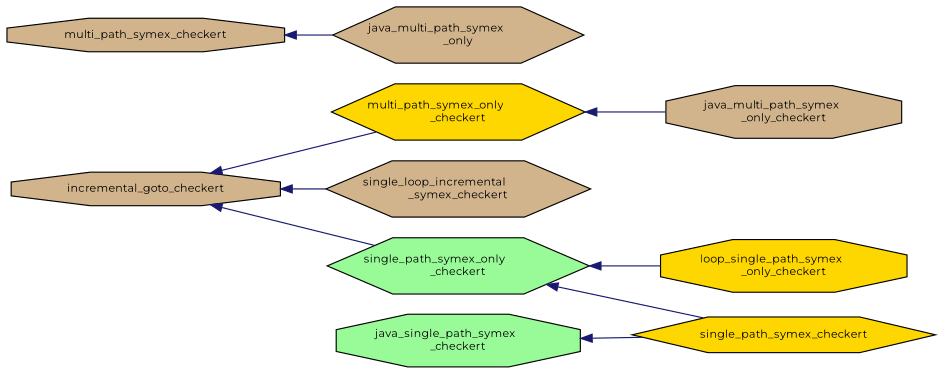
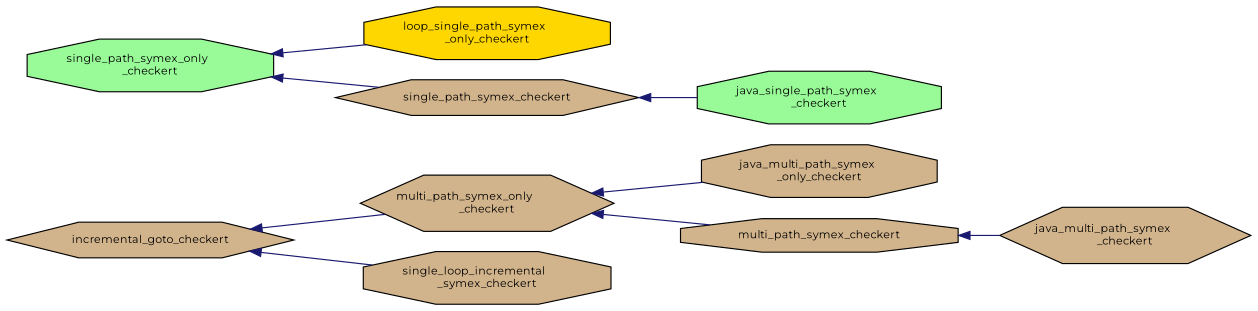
(458, 35) -> (1125, 235)
(458, 112) -> (487, 203)
(146, 189) -> (150, 240)
(458, 189) -> (487, 278)
none -> (657, 220)
(298, 226) -> none
(458, 266) -> (150, 65)
(784, 335) -> (487, 98)
(617, 338) -> (674, 98)
